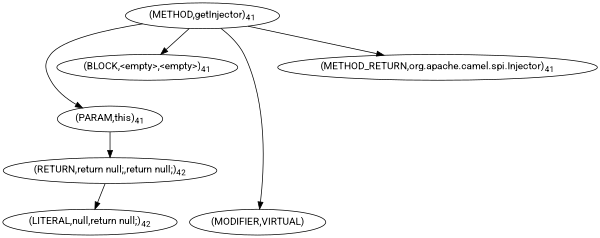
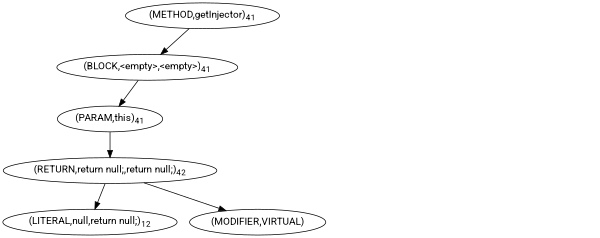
(65, 44) -> (131, 90)
(438, 67) -> none
(260, 110) -> (182, 196)
(146, 221) -> (146, 221)
